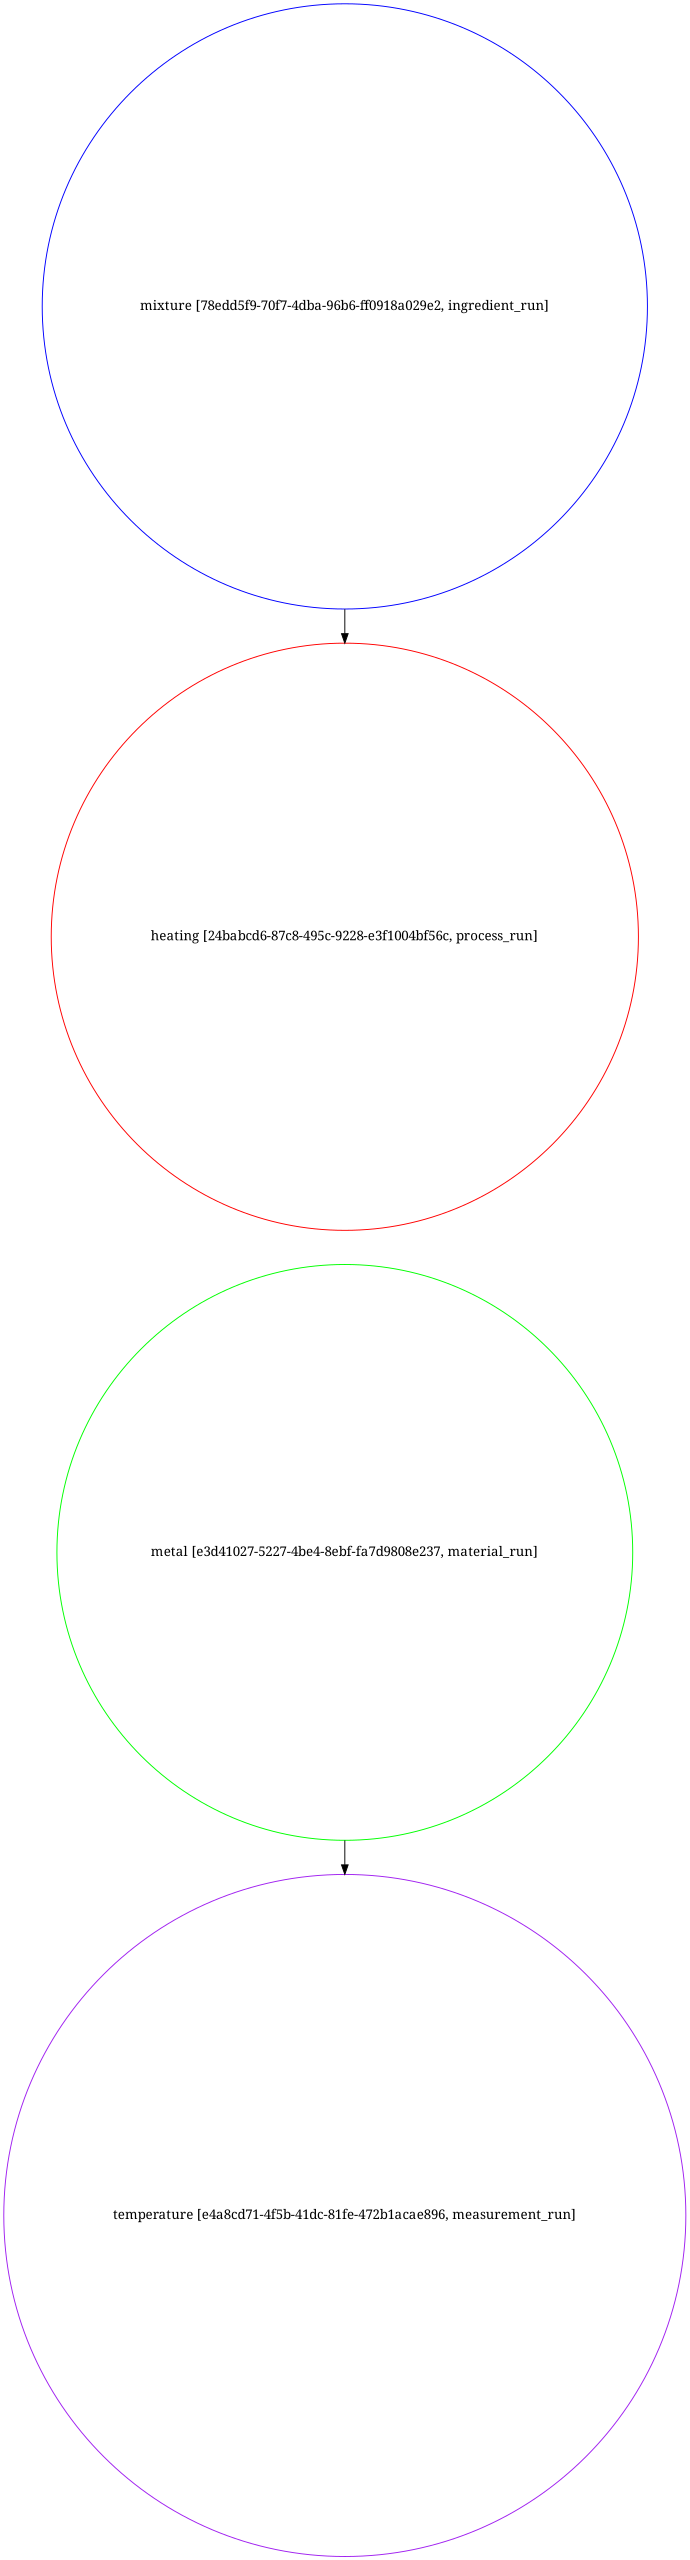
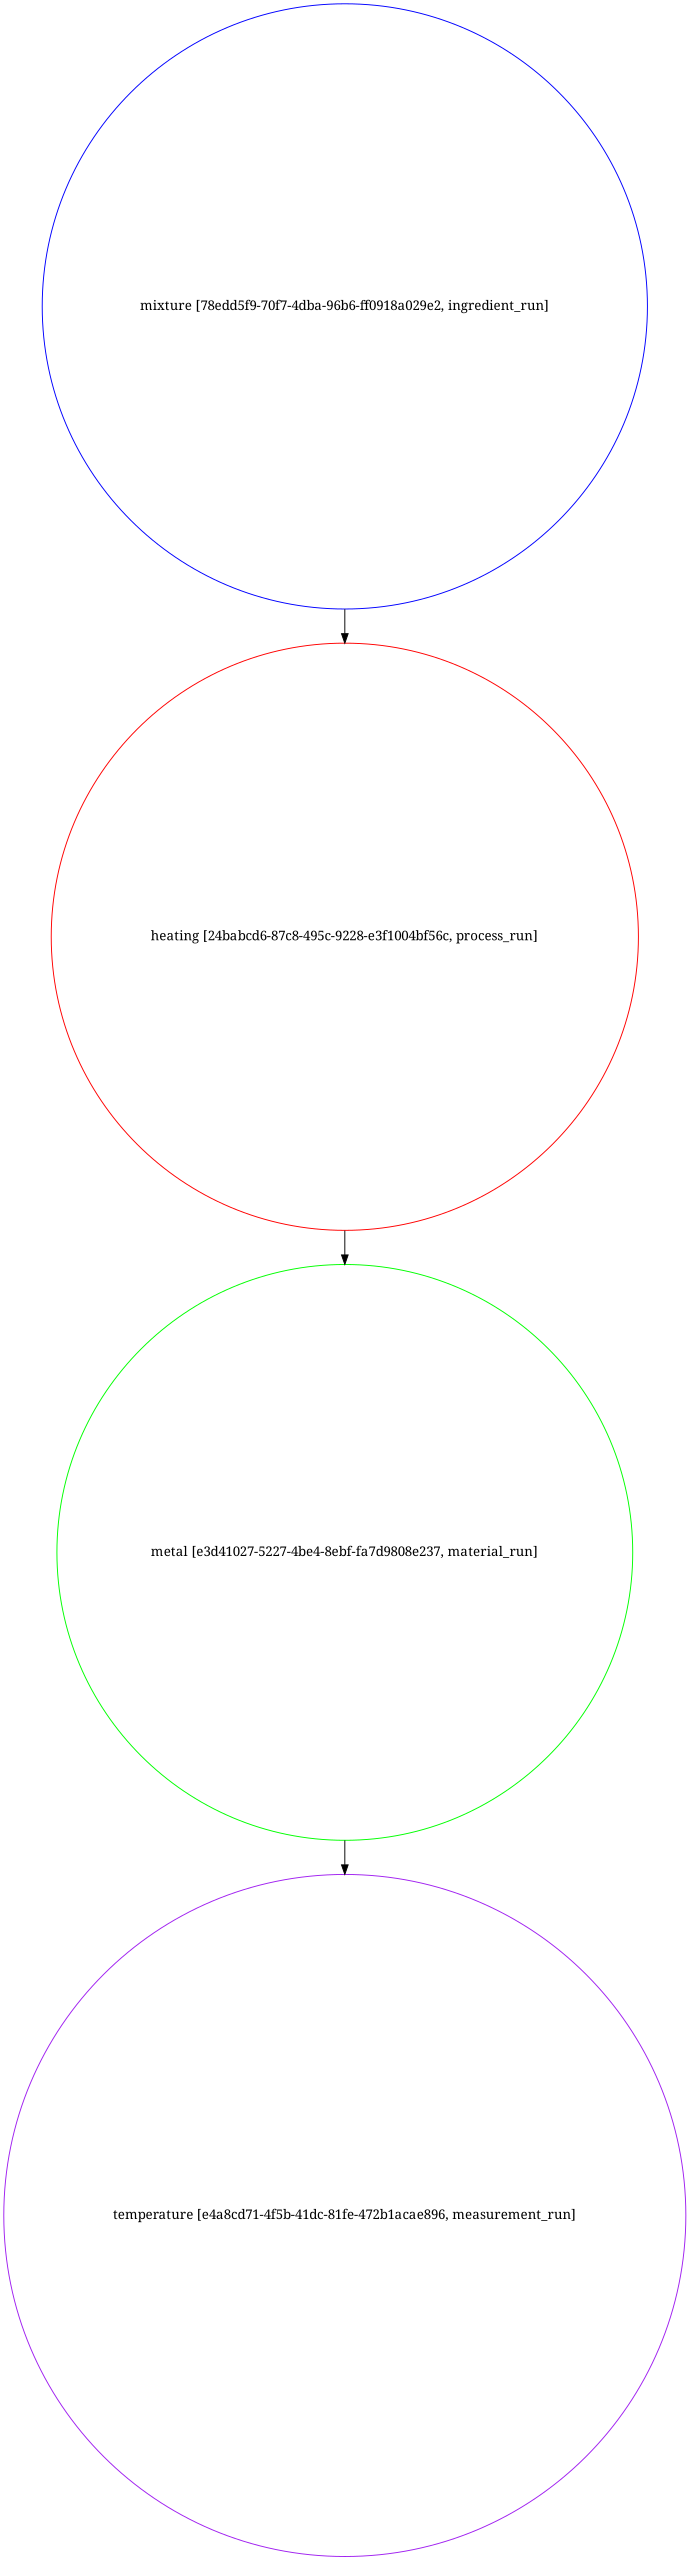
none -> (345, 1243)
